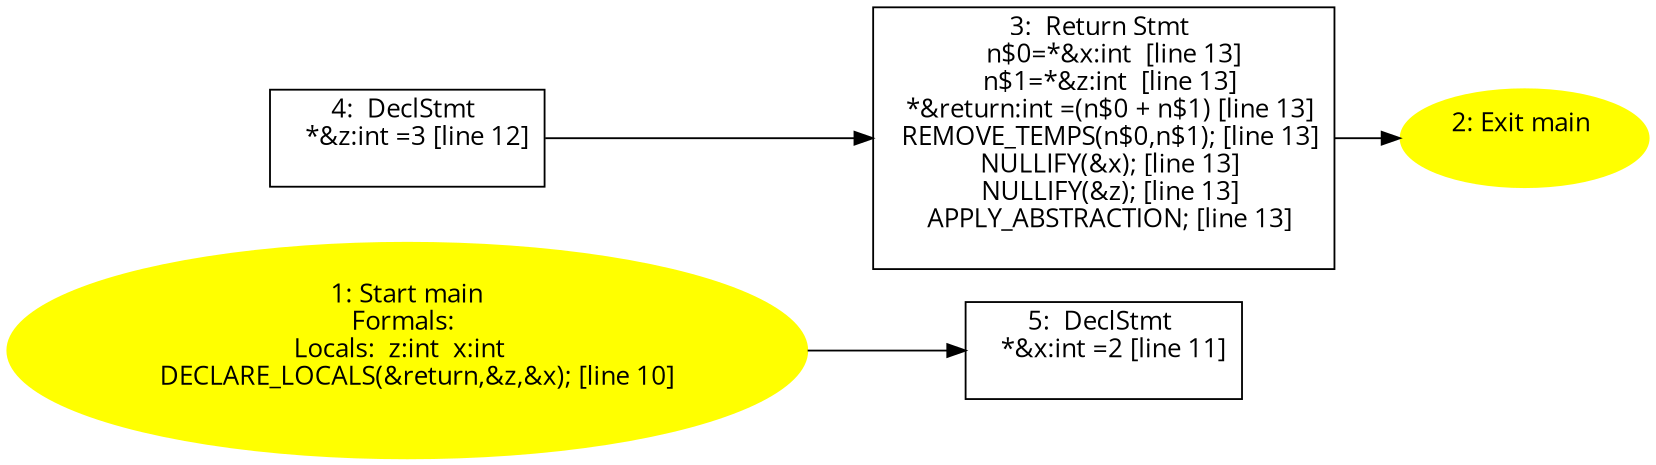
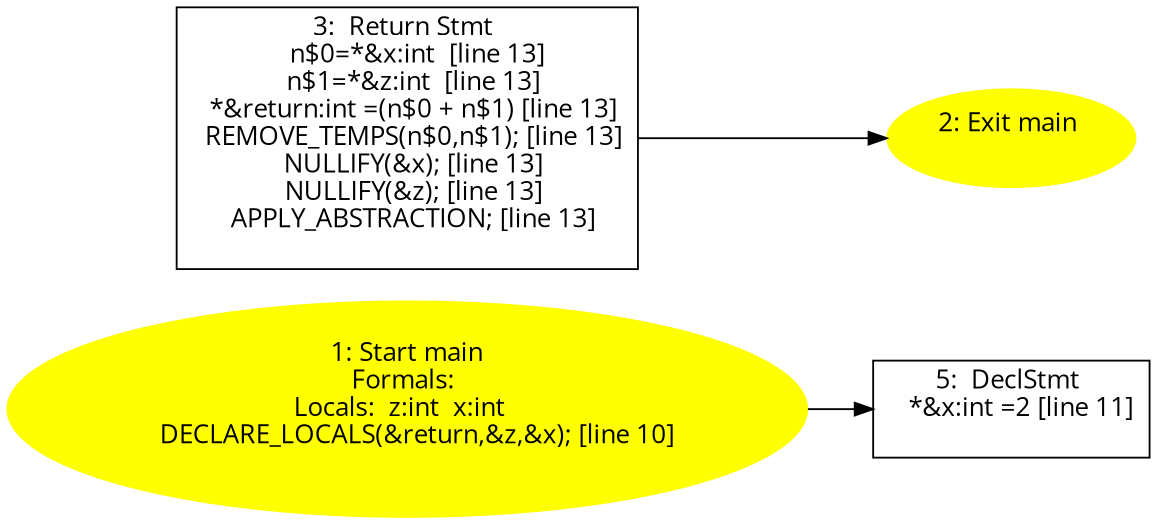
(407, 138) -> none
